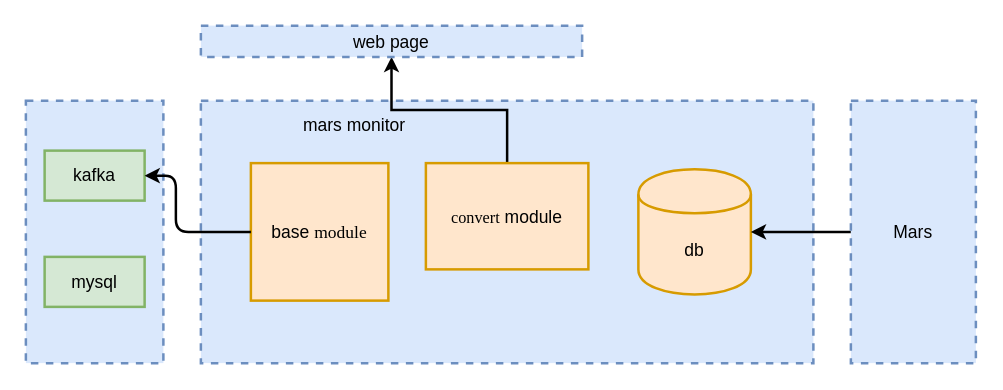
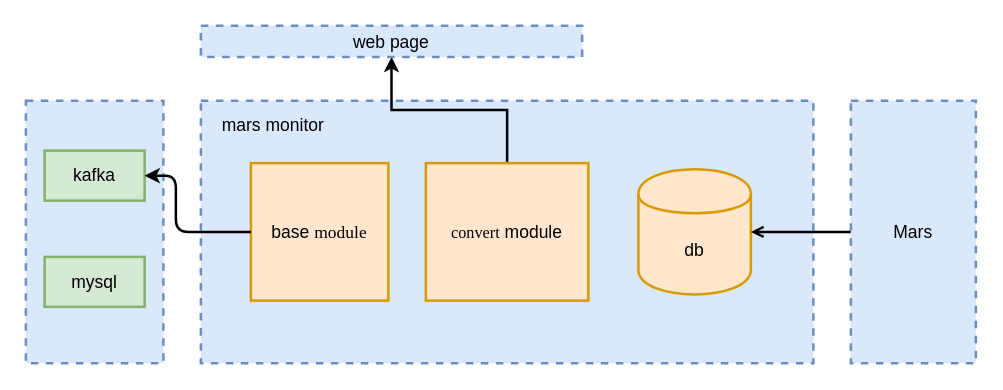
(354, 126) -> (273, 126)
(507, 216) -> (507, 232)
(763, 232) -> (761, 232)
